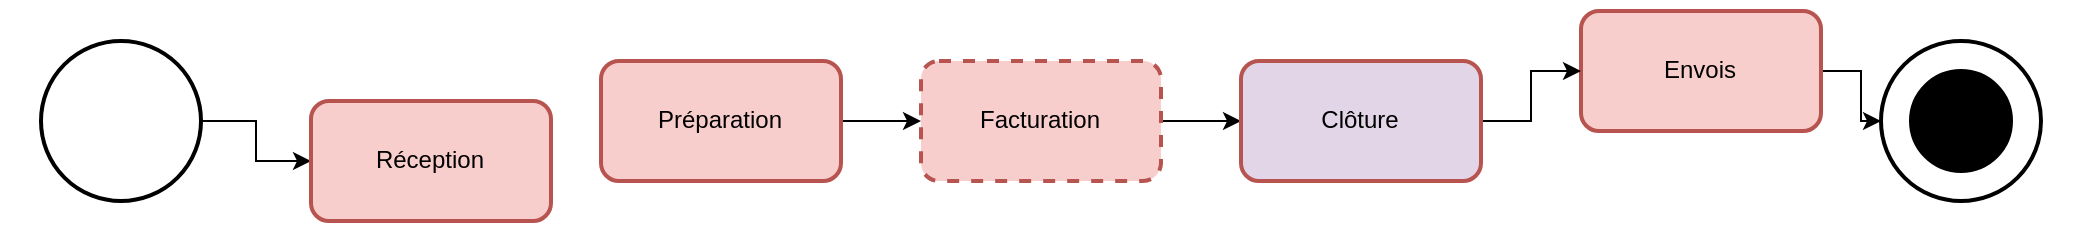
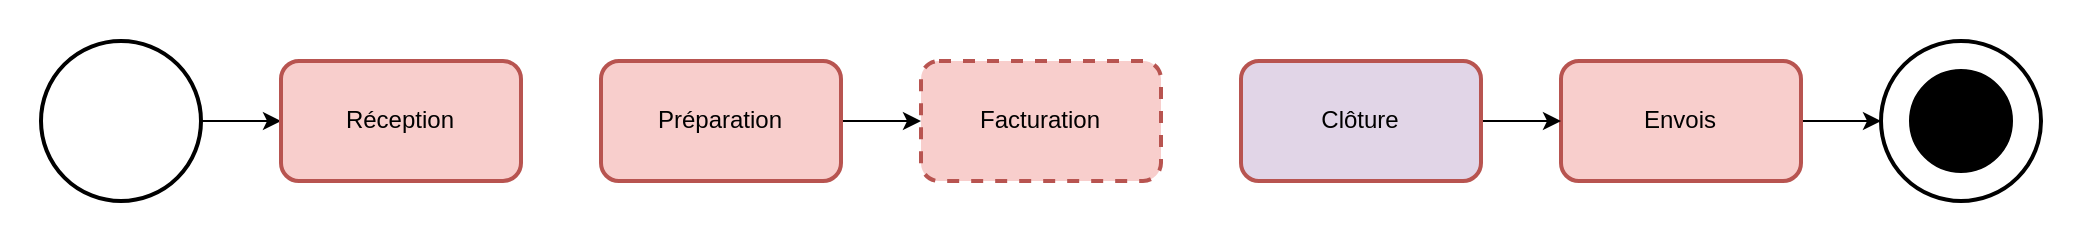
(1701, 71) -> (1681, 121)
(1194, 121) -> none
(431, 161) -> (401, 121)
